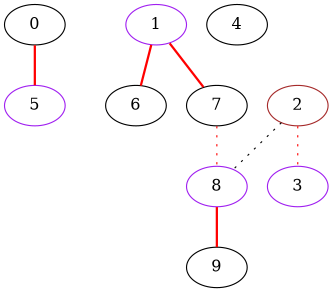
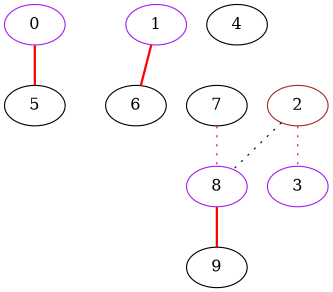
(35, 25) -> (35, 25)
(187, 65) -> none
(35, 106) -> (35, 106)
